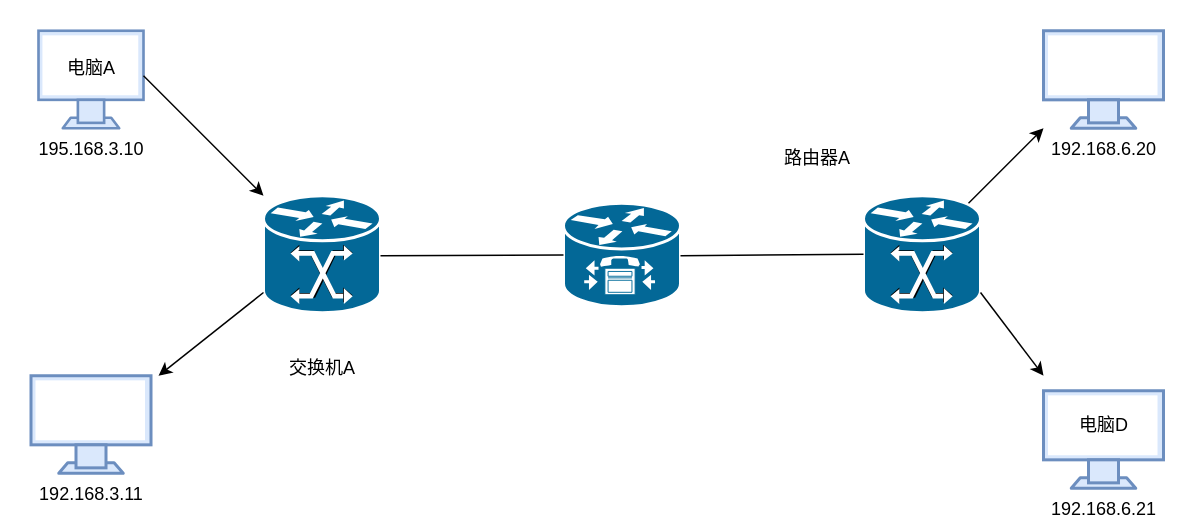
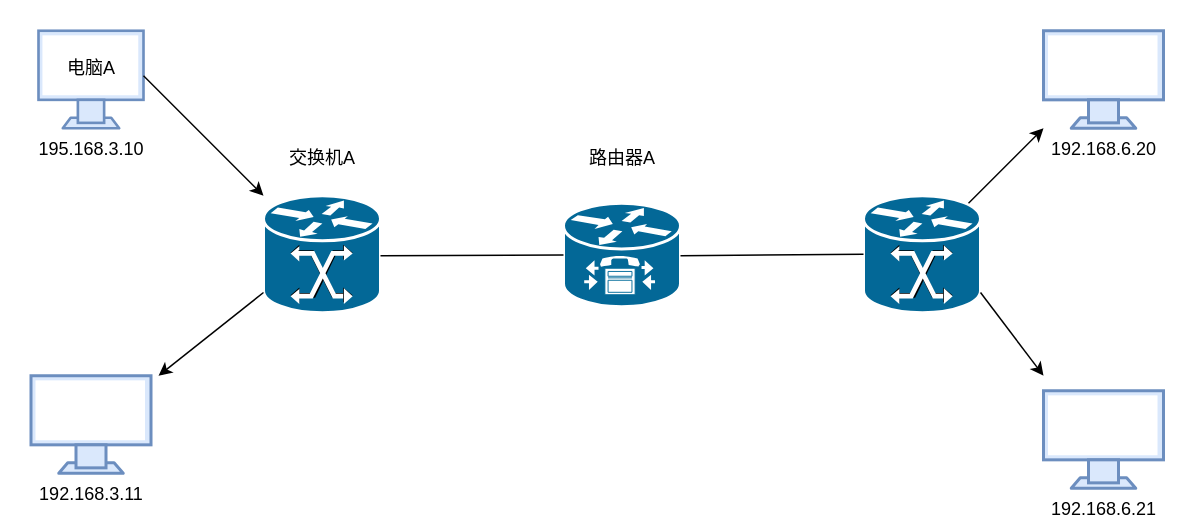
(817, 158) -> (622, 158)
(322, 368) -> (322, 158)
(1103, 425) -> none
